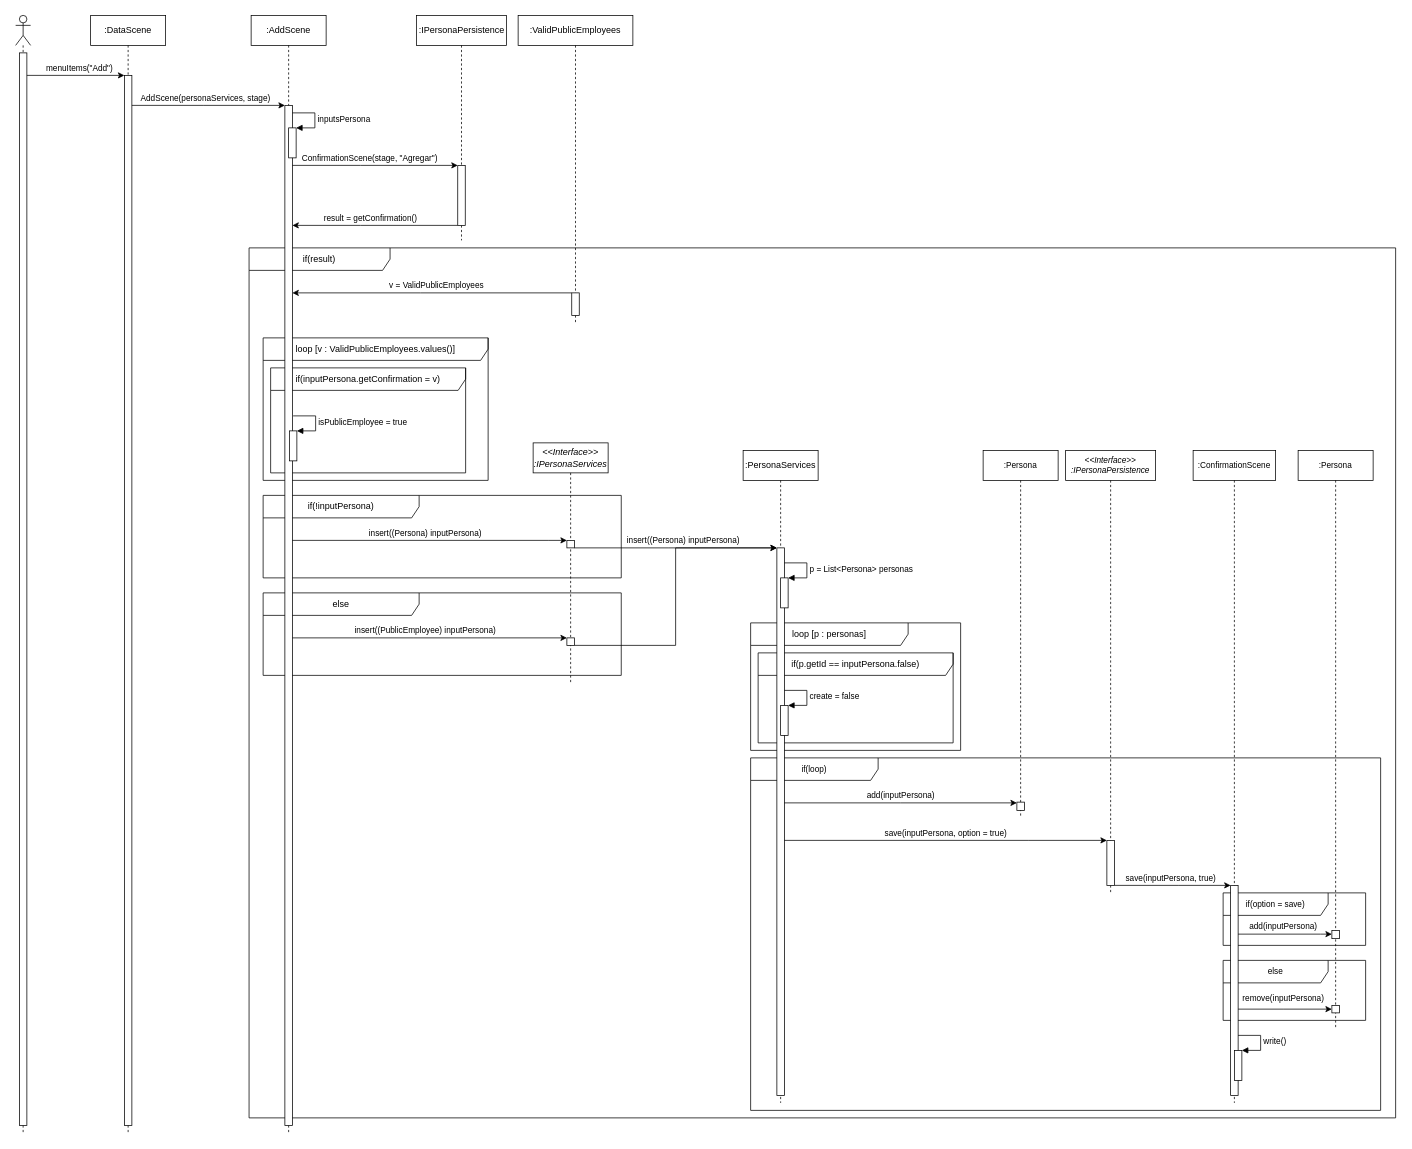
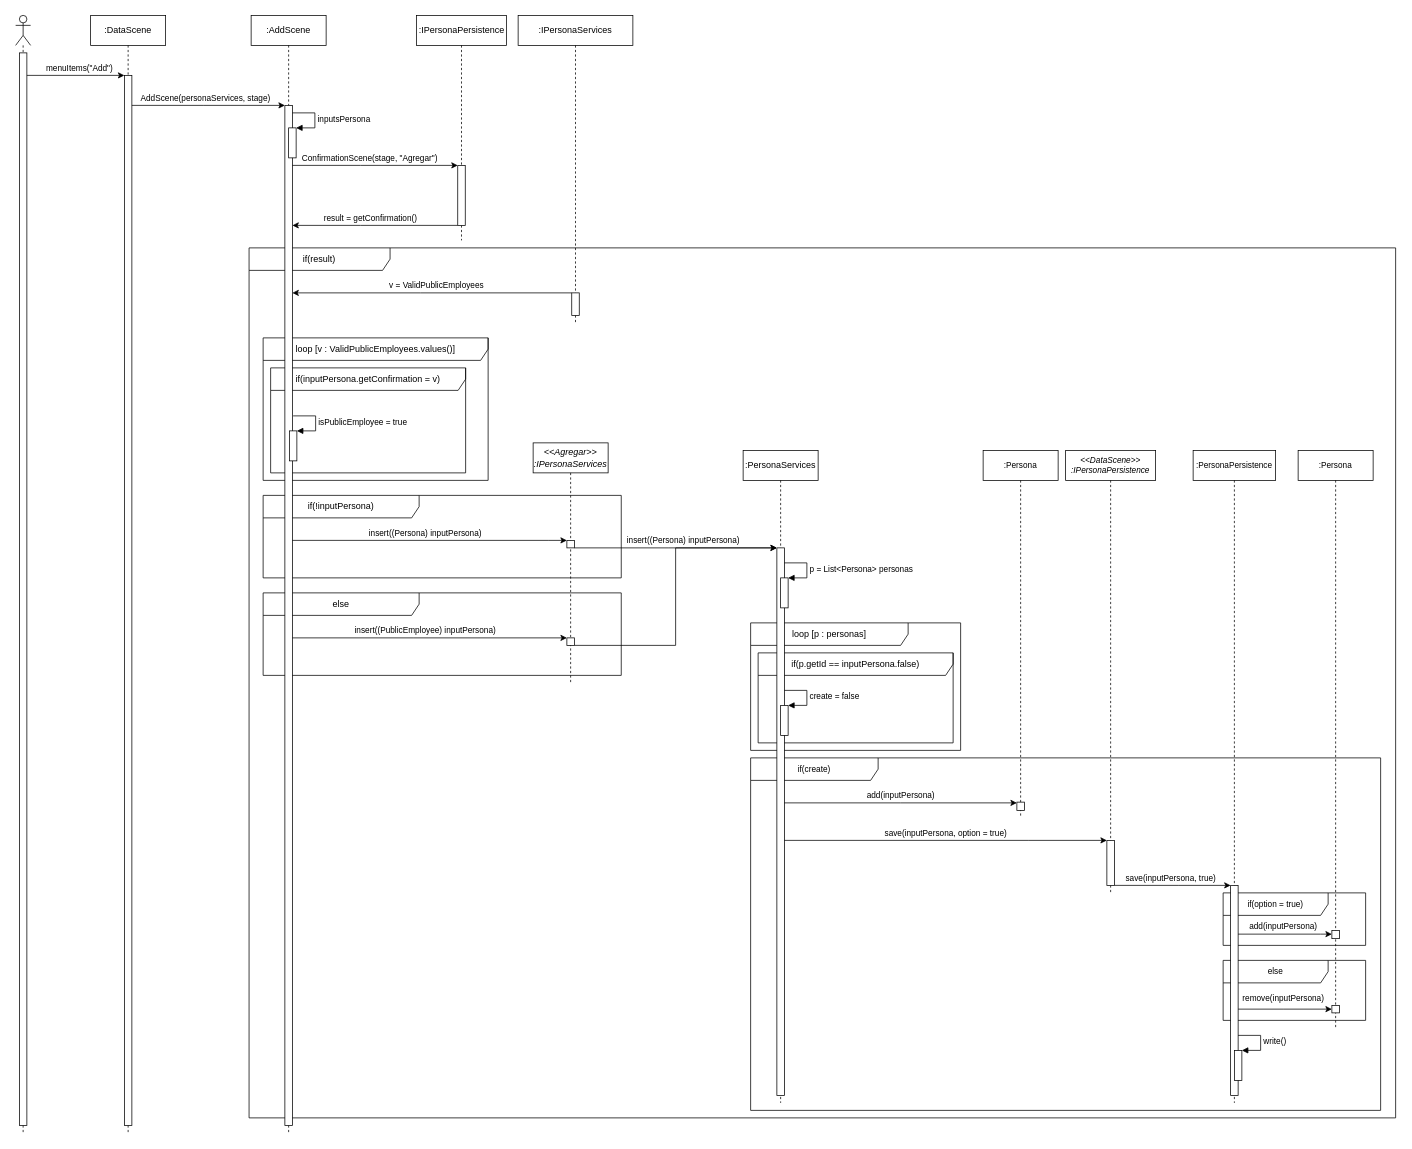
(575, 30) -> (575, 30)
(570, 458) -> (570, 458)
(1110, 465) -> (1110, 465)
(1234, 465) -> (1234, 465)
(814, 769) -> (814, 769)
(1275, 904) -> (1275, 904)
